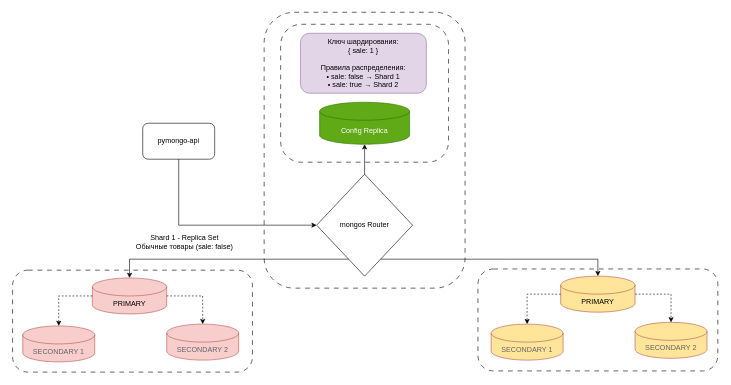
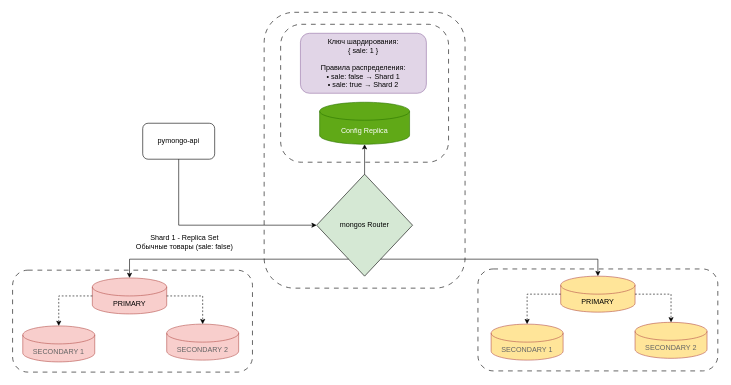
(365, 225) -> (365, 225)
